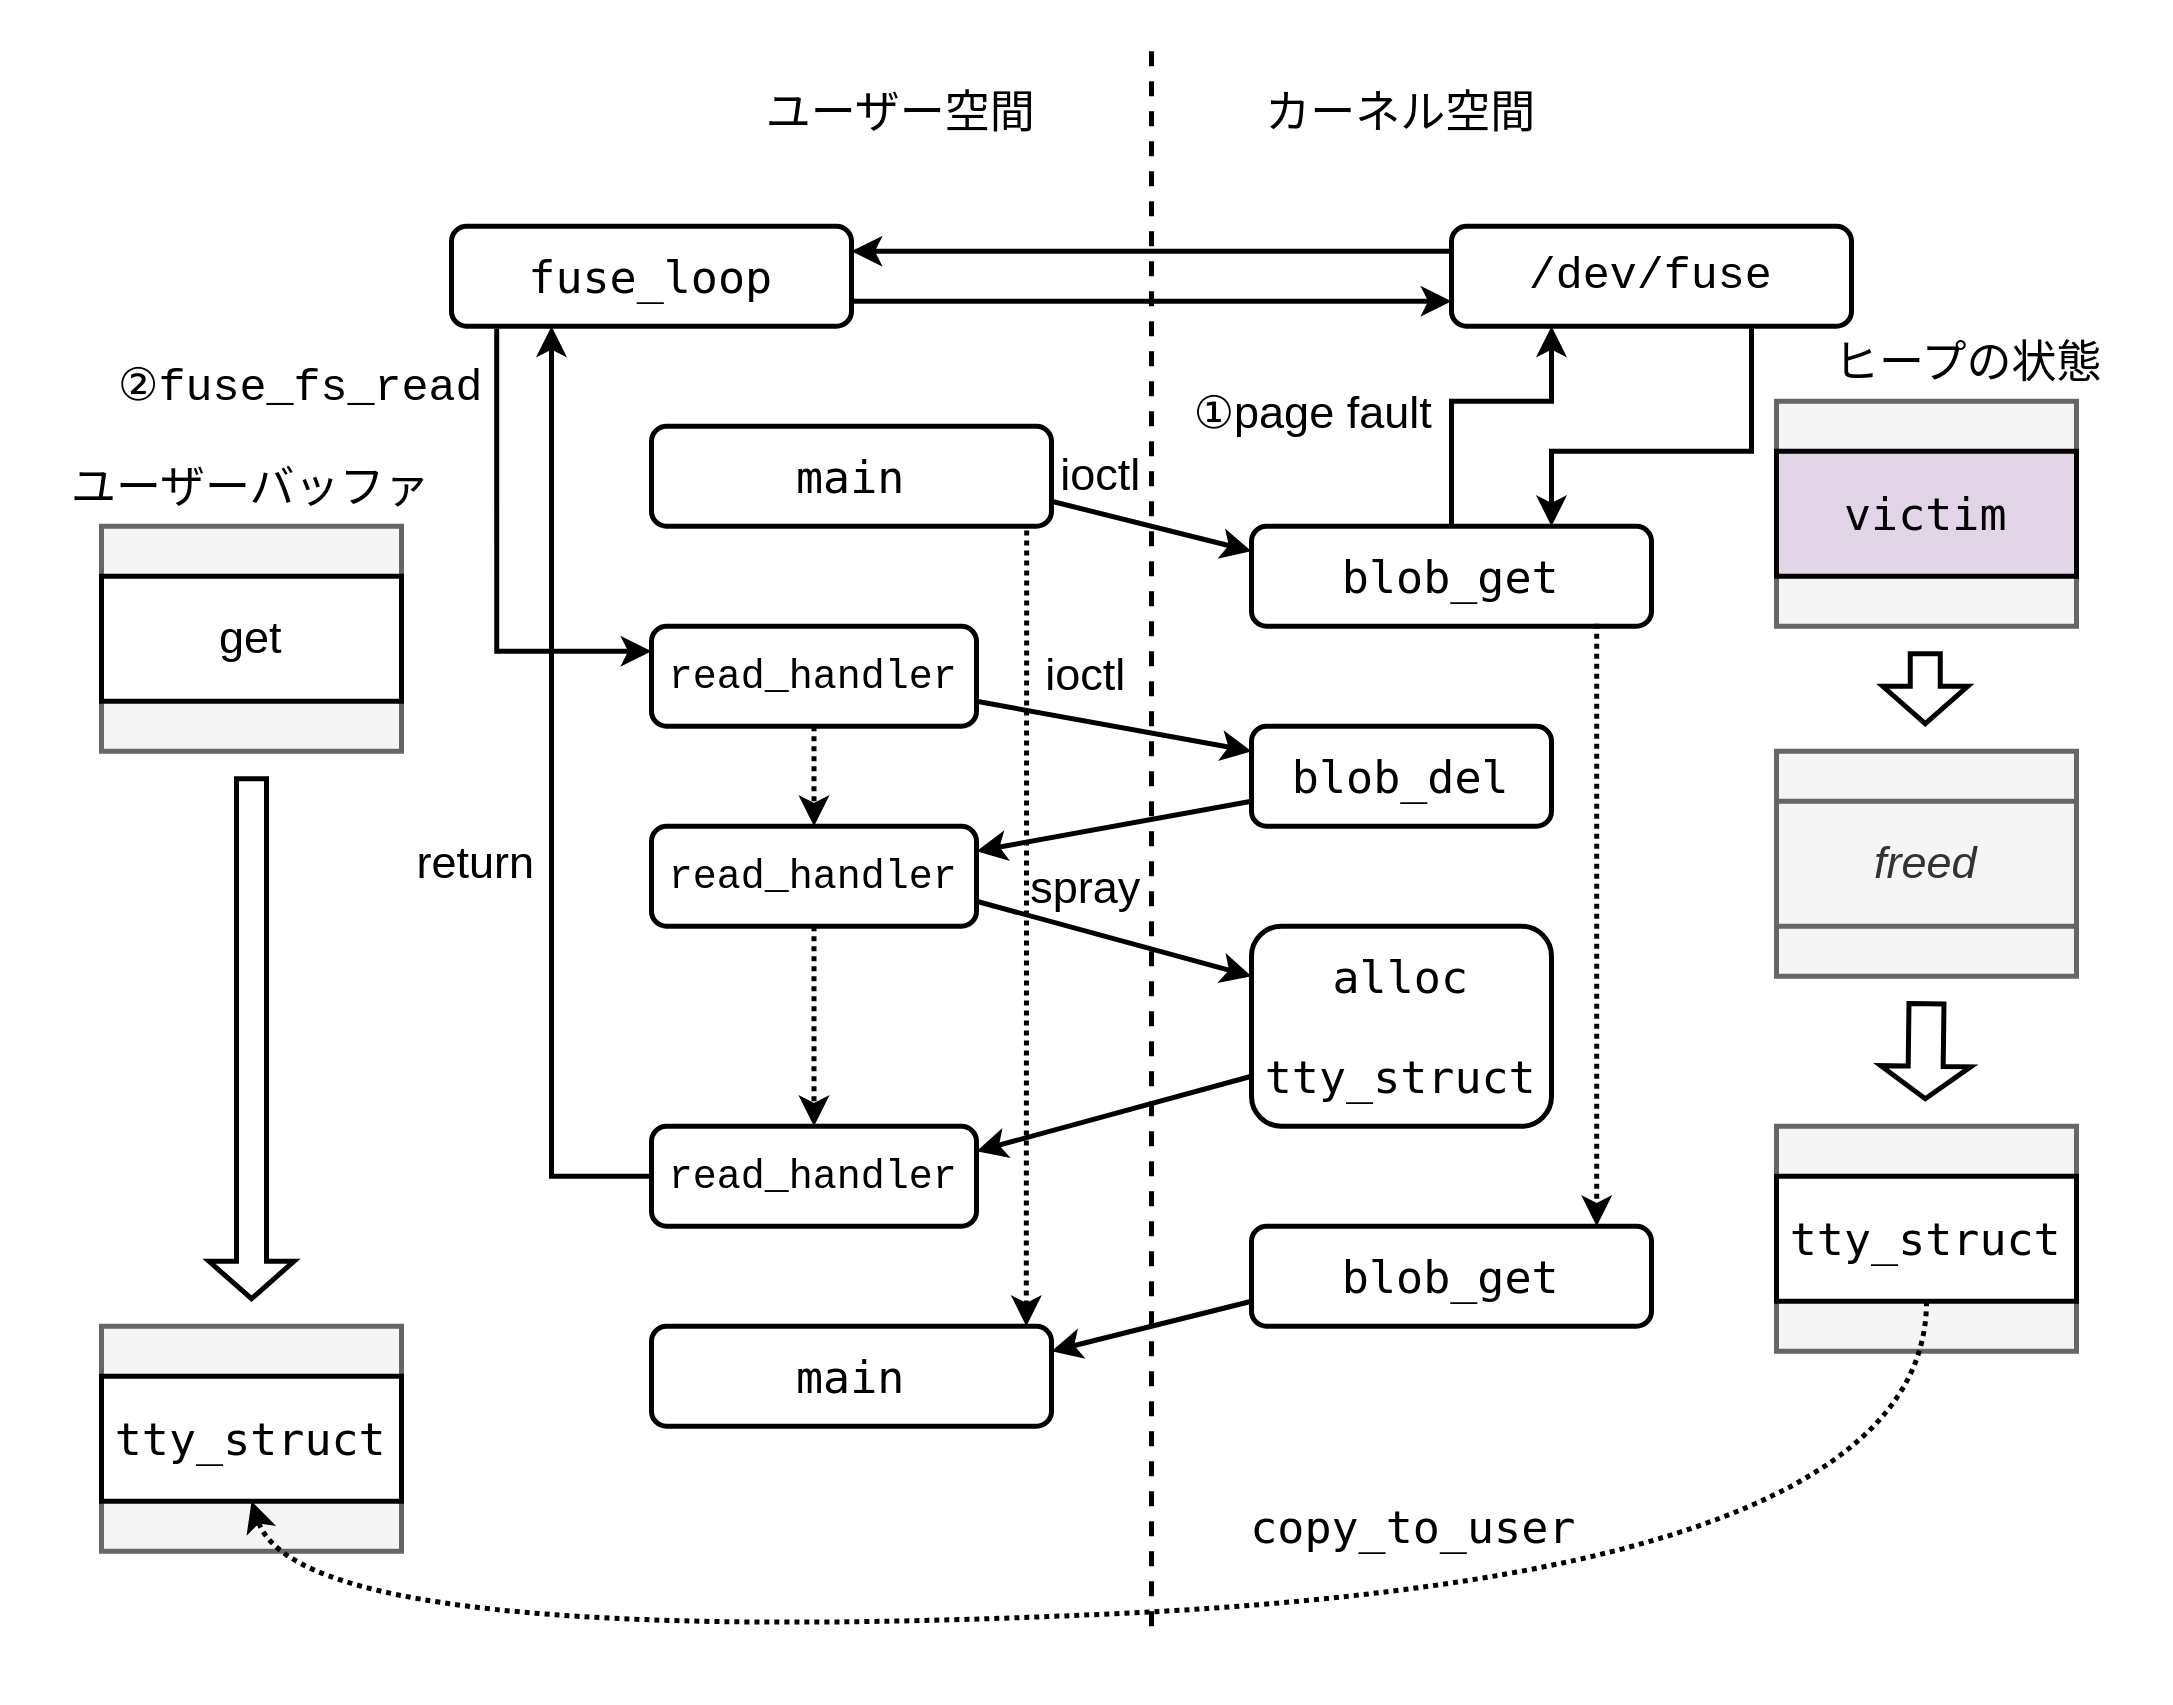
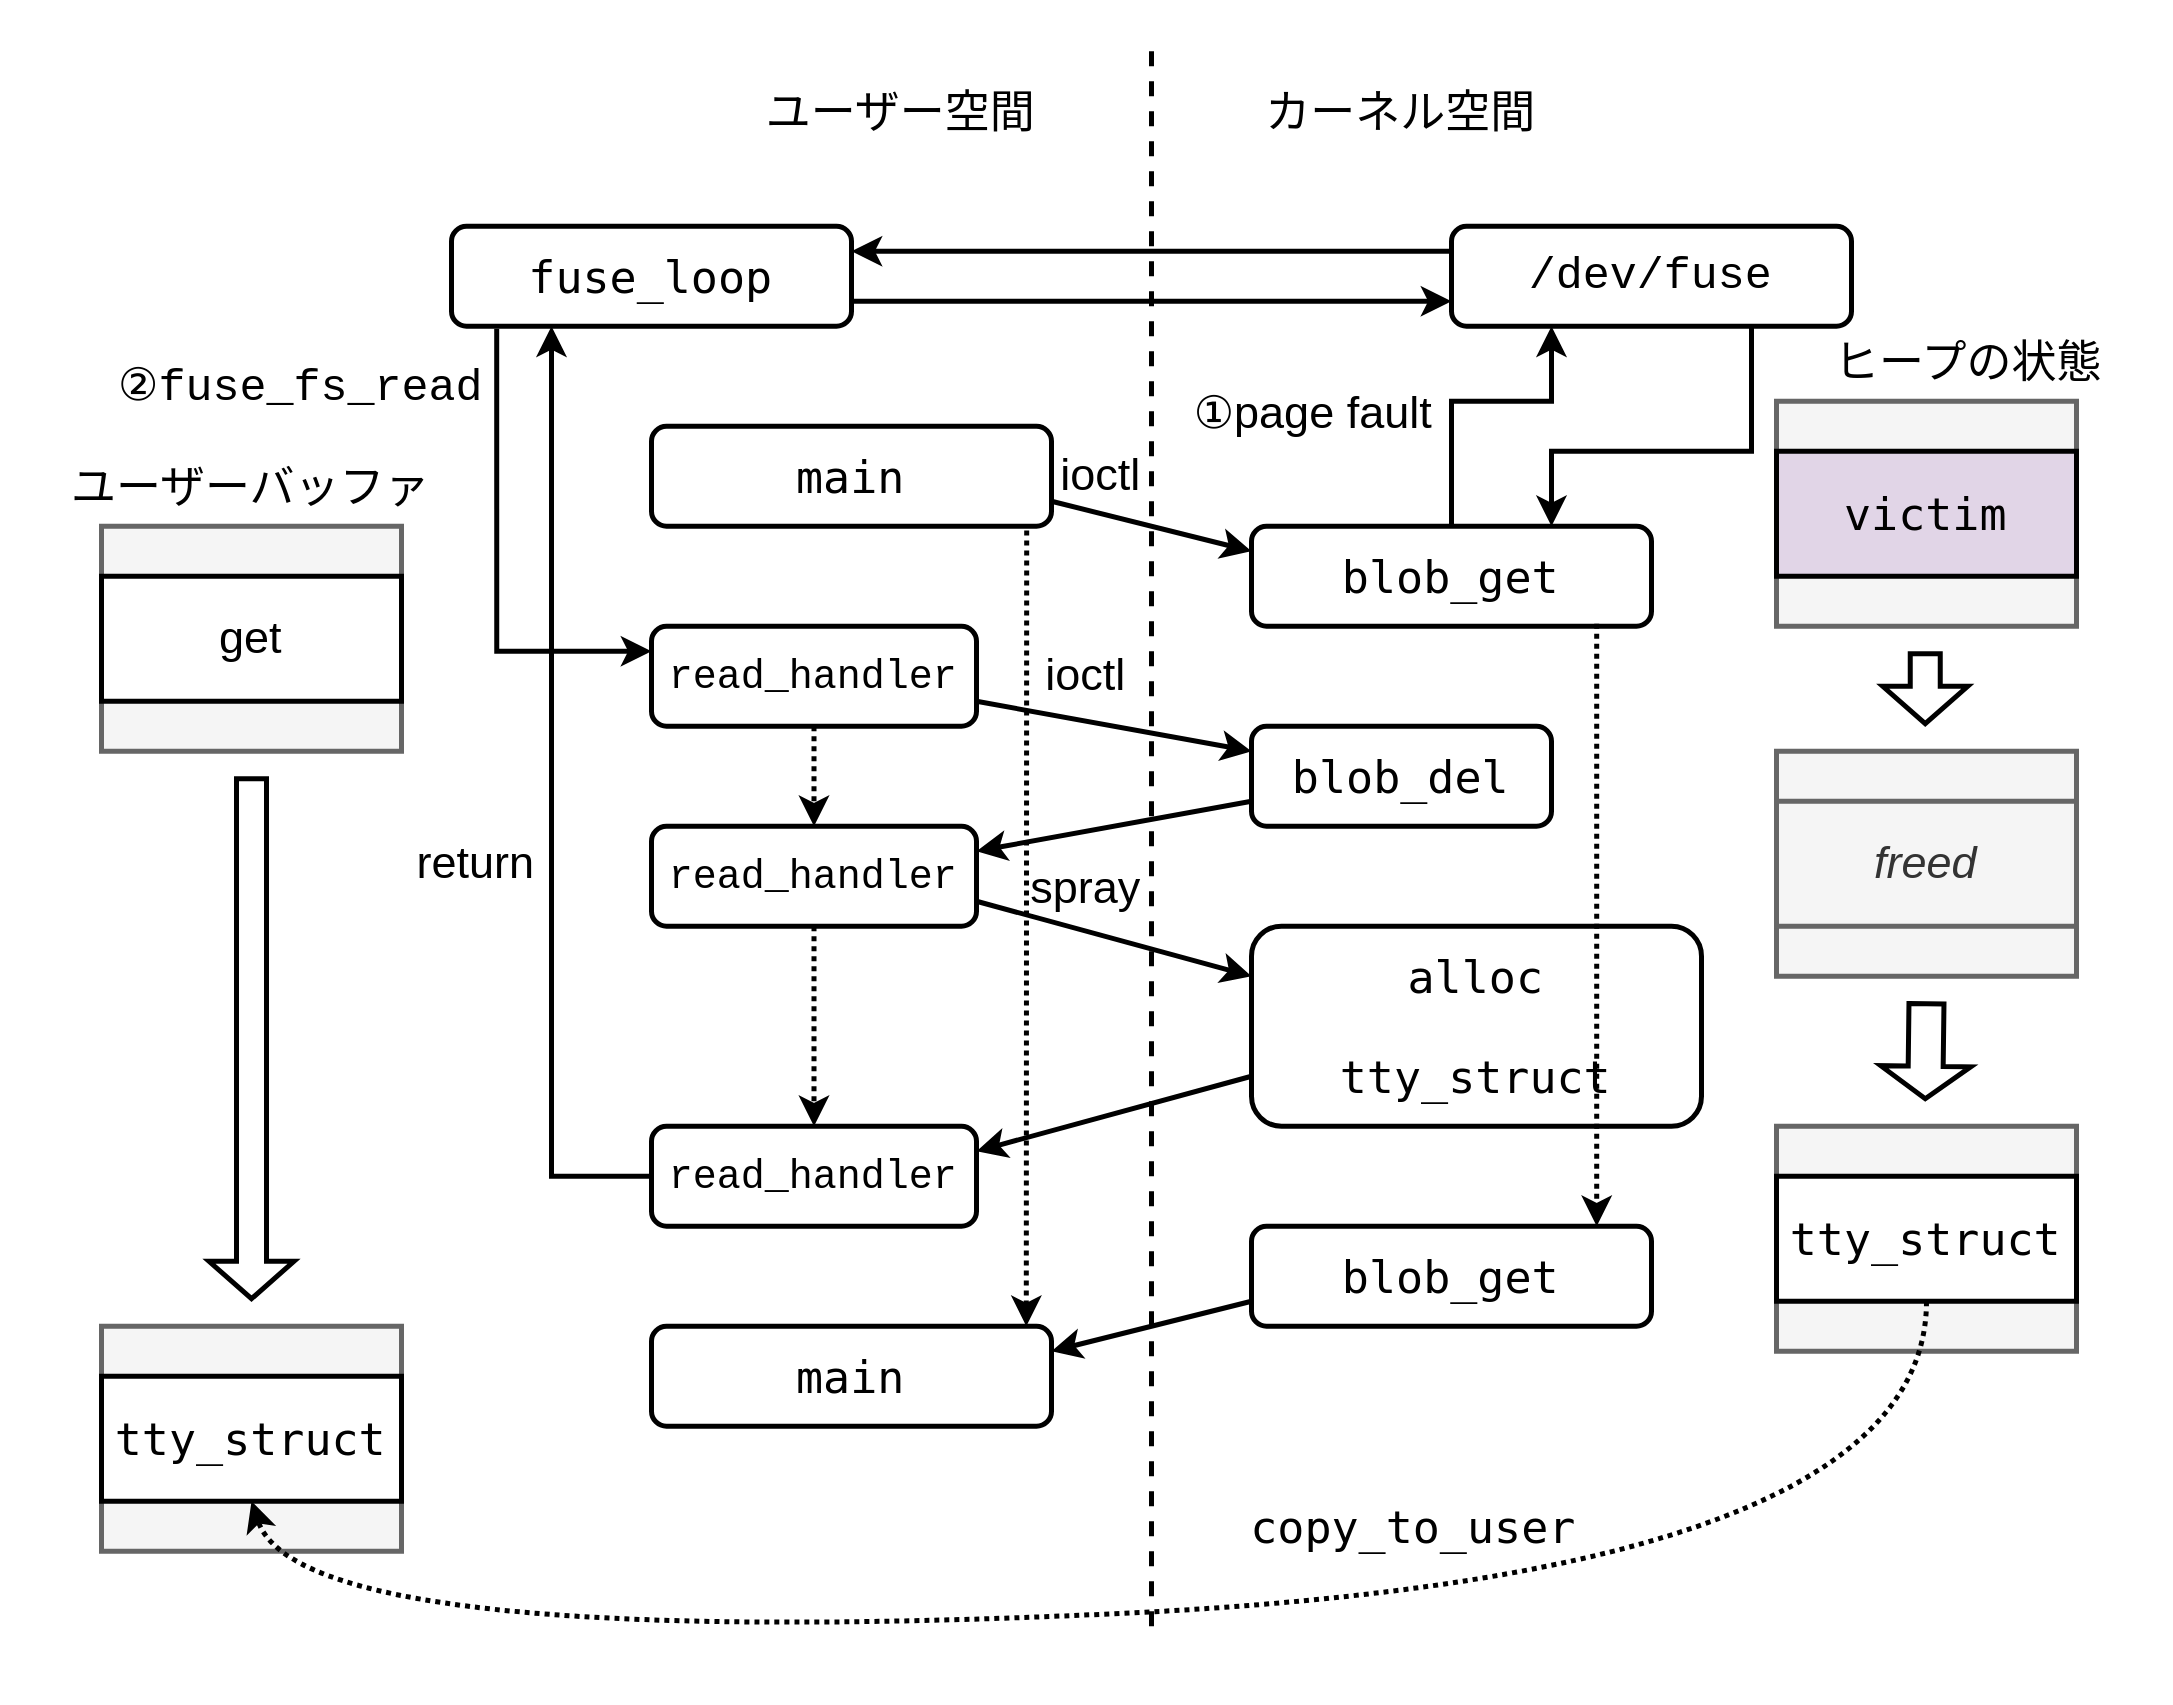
(1401, 1026) -> (1476, 1026)
